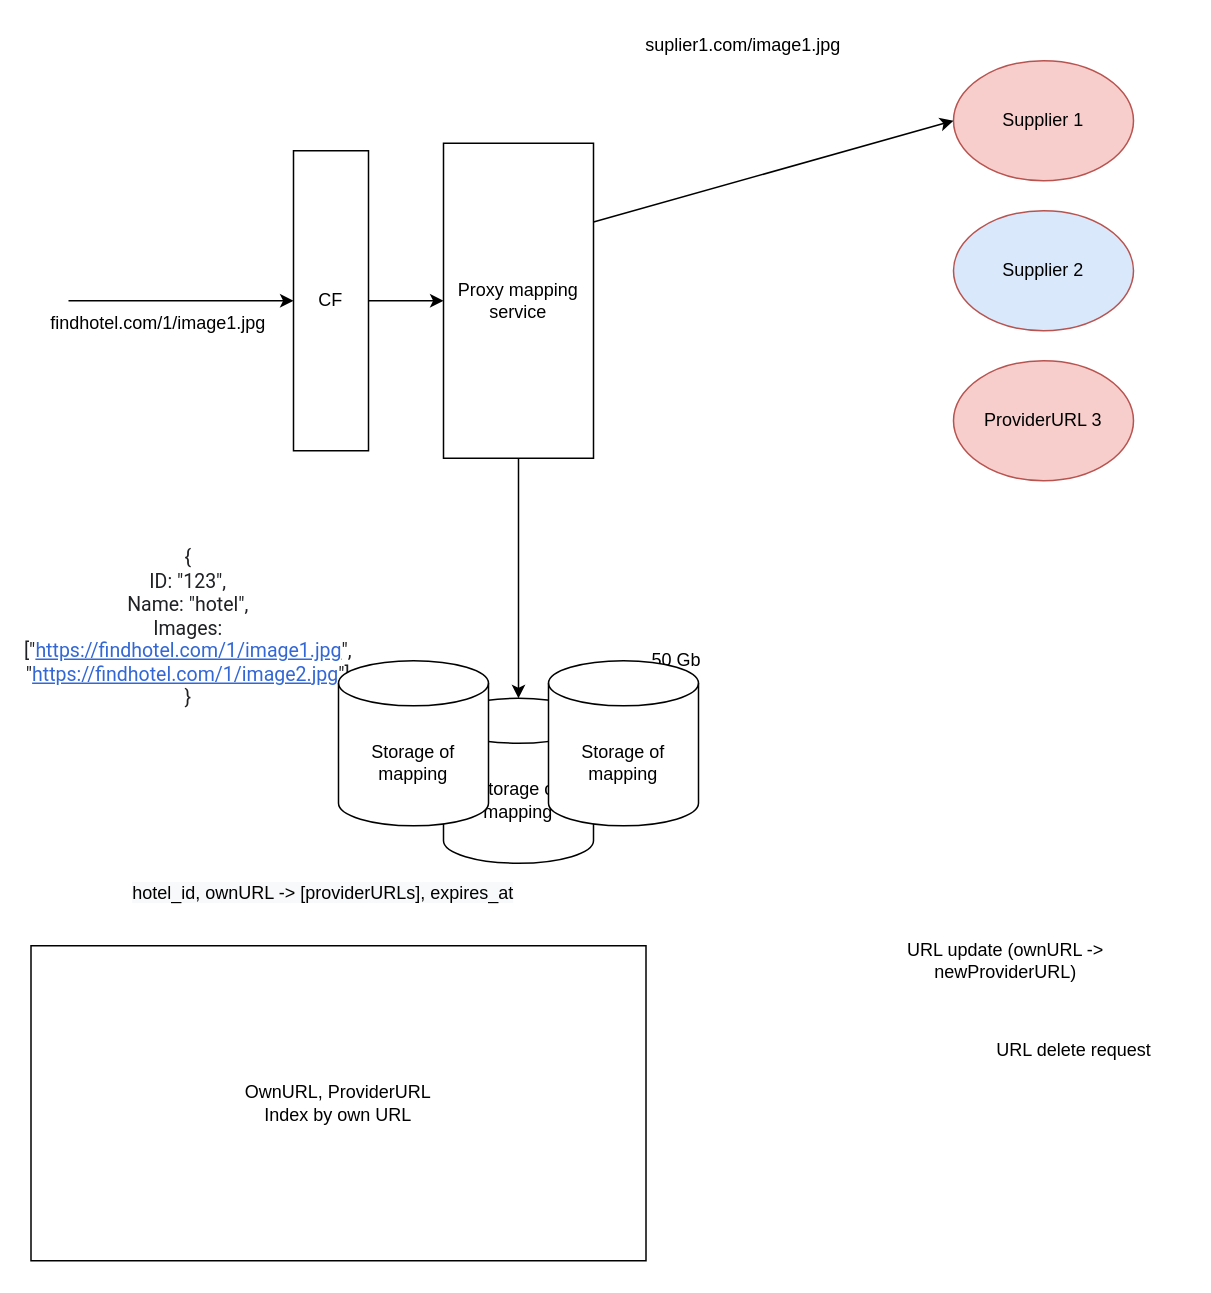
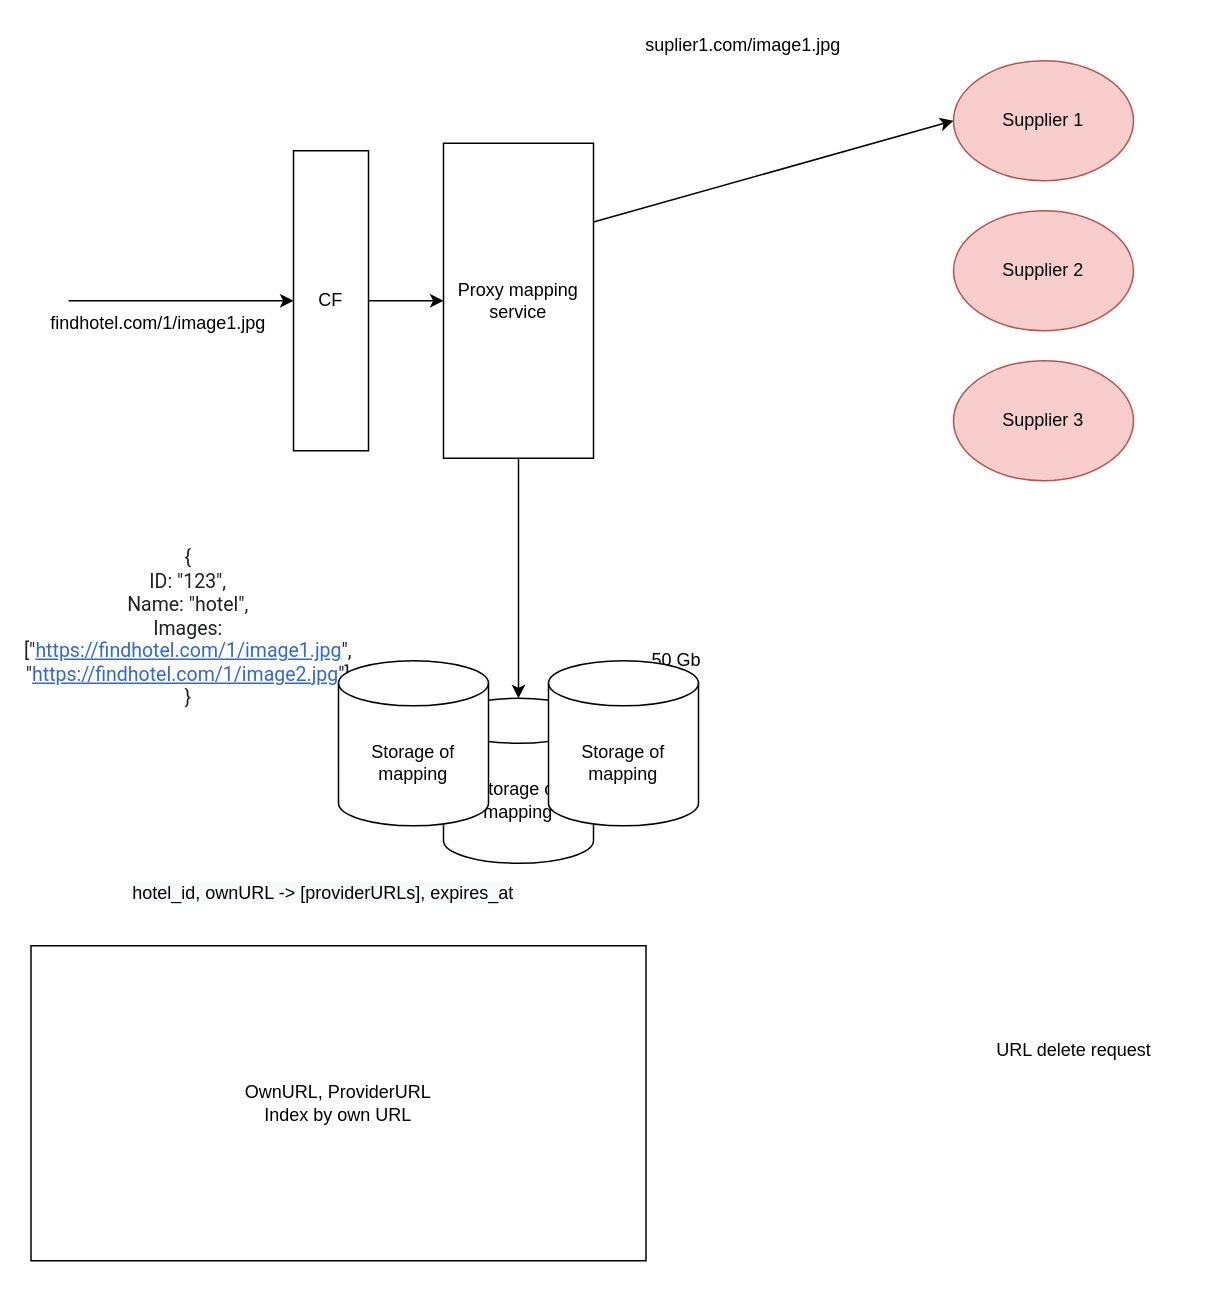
(1043, 271) -> (1043, 271)
(1043, 421) -> (1043, 421)
(1006, 961) -> none
